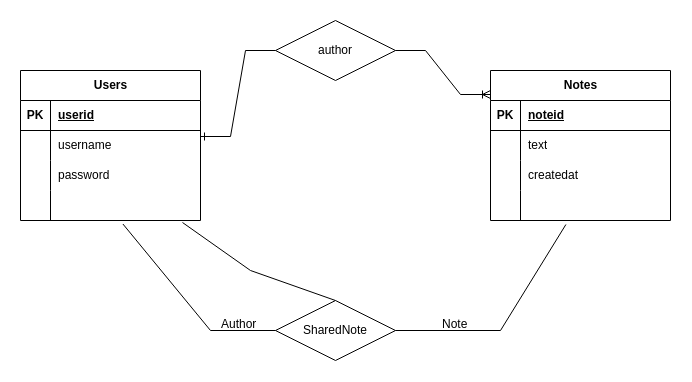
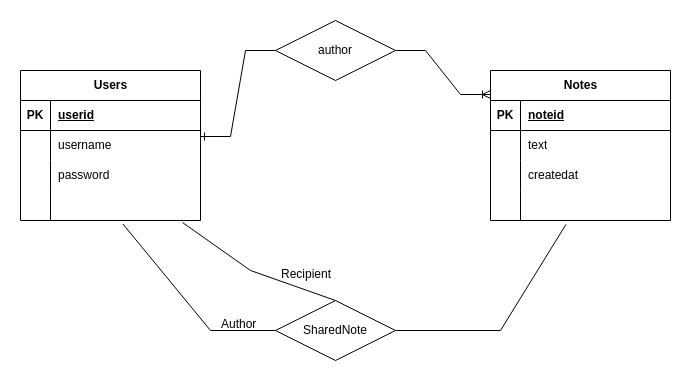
none -> (316, 276)
(481, 331) -> none
